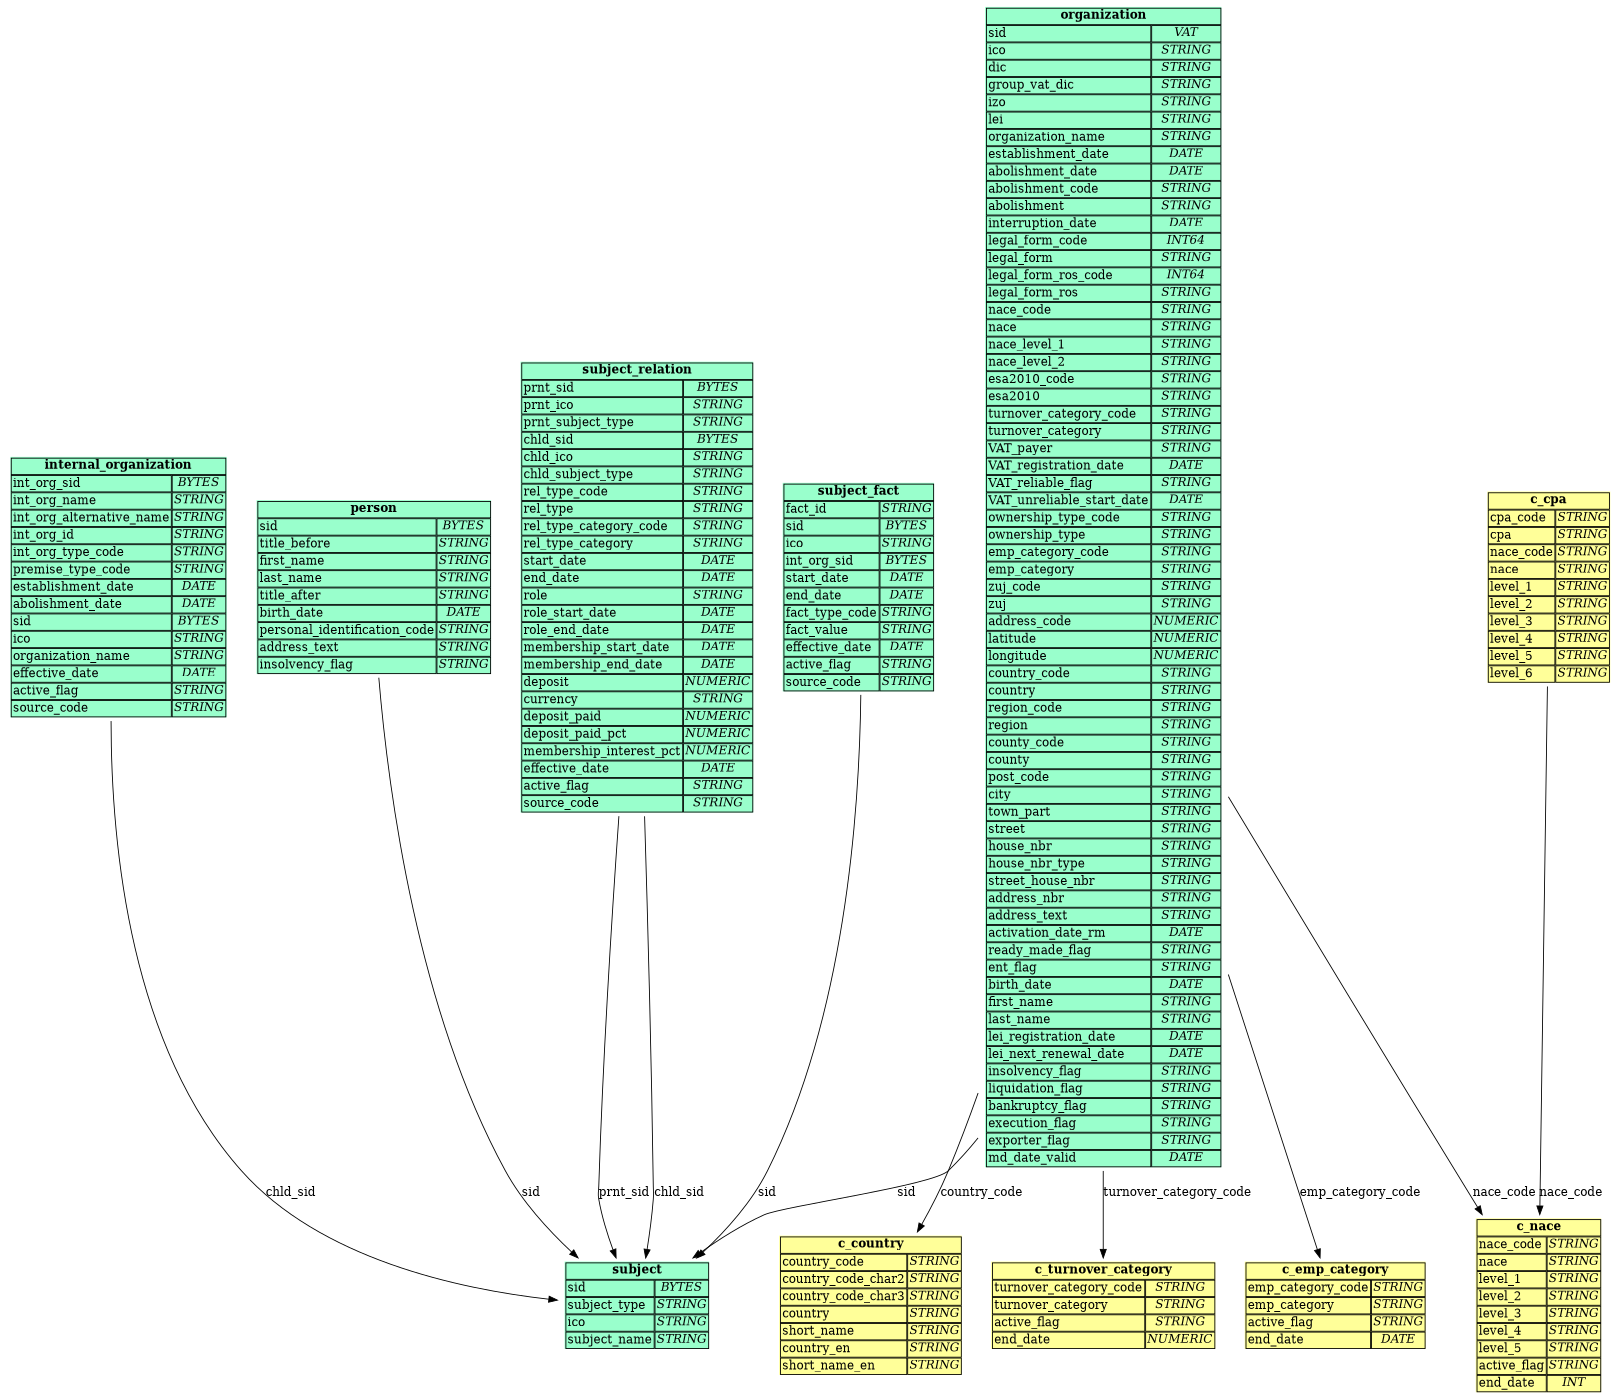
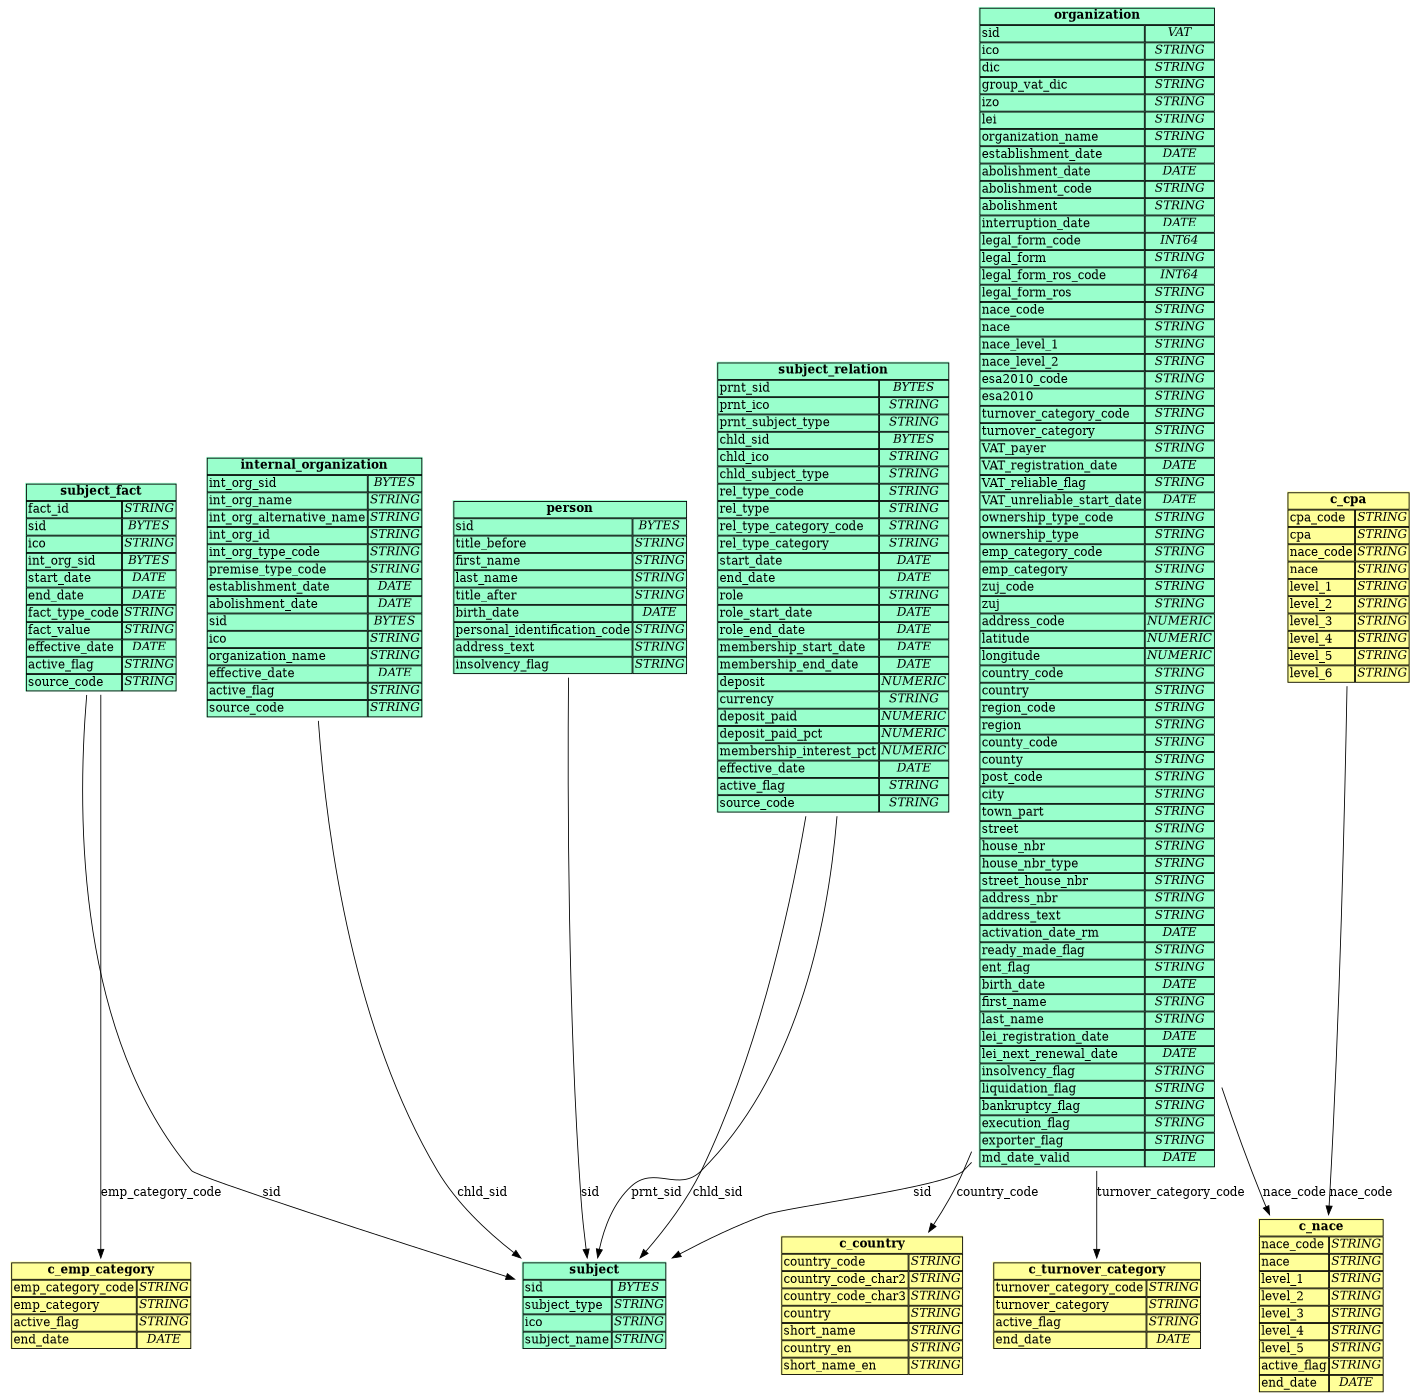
(1273, 1112) -> (101, 1000)
(1180, 1339) -> (1174, 1339)
(1574, 1382) -> (1356, 1382)
